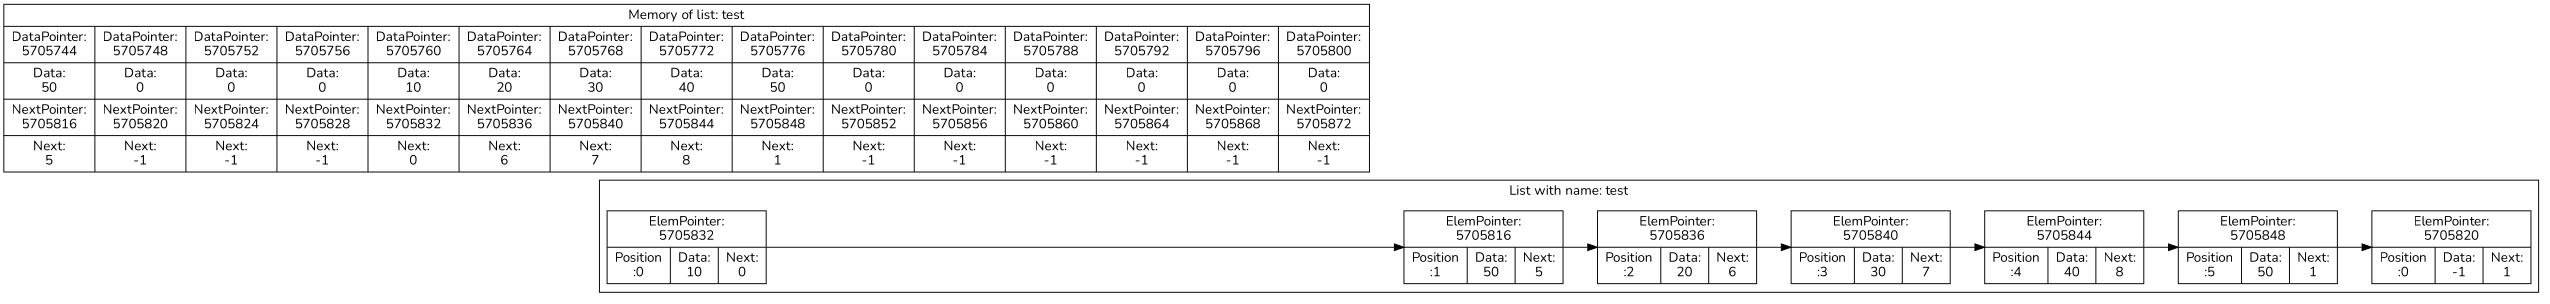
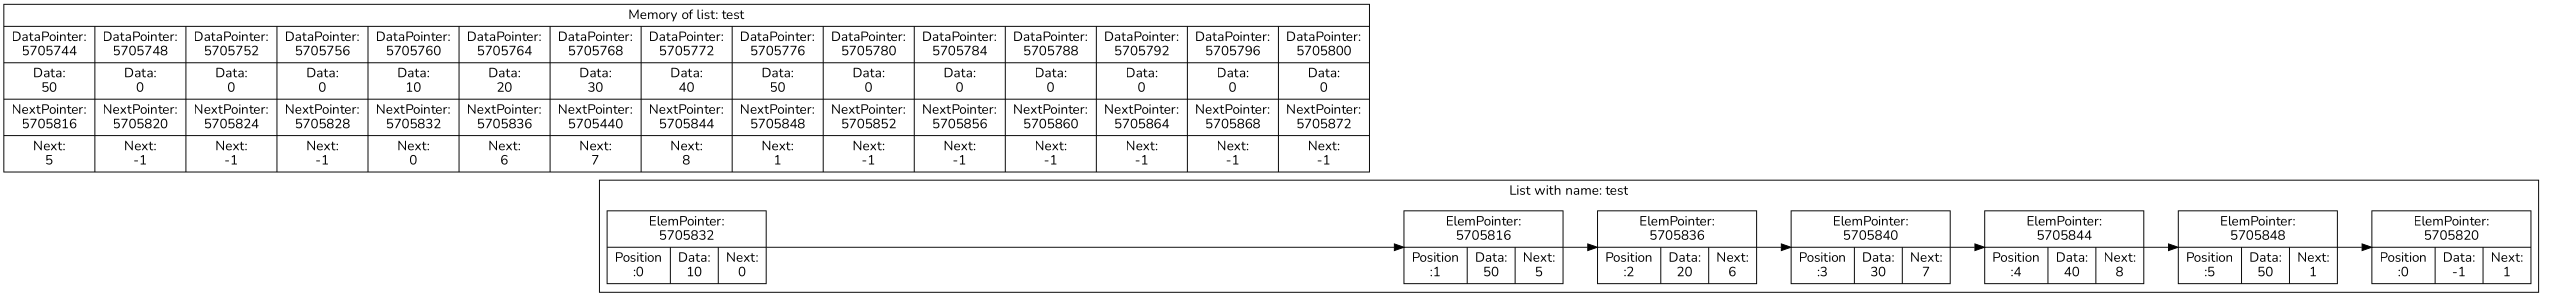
(596, 124) -> (596, 124)
